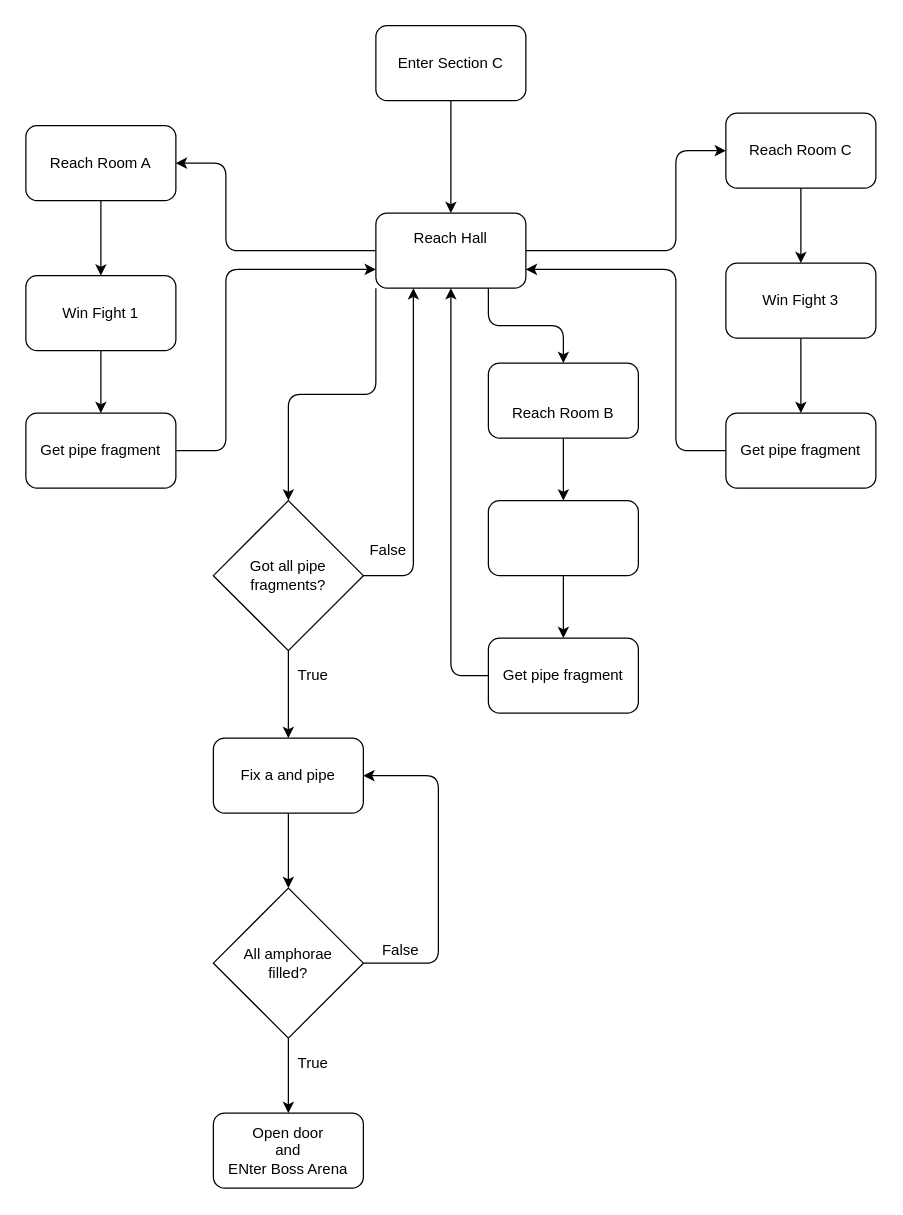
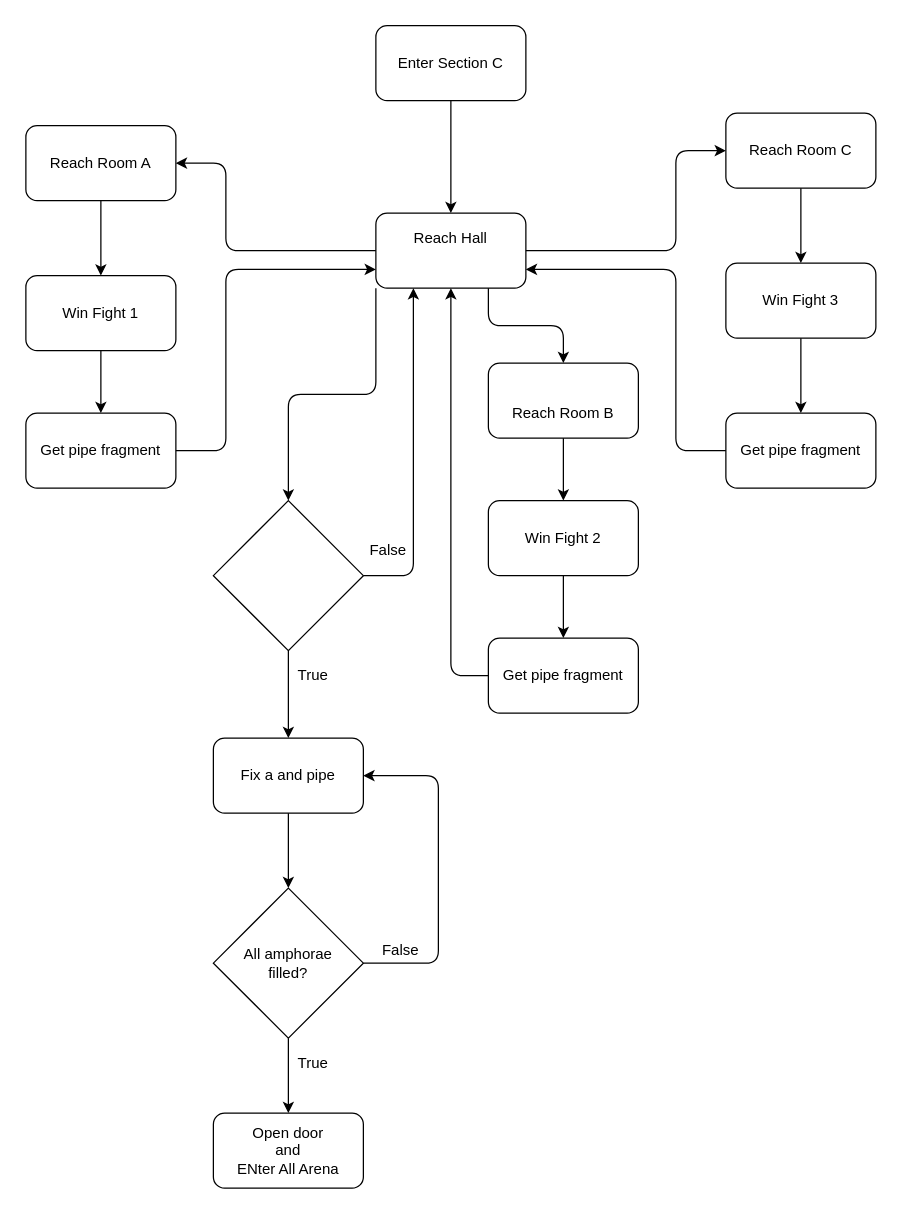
none -> (563, 538)
(288, 576) -> none
(288, 1151) -> (288, 1151)
